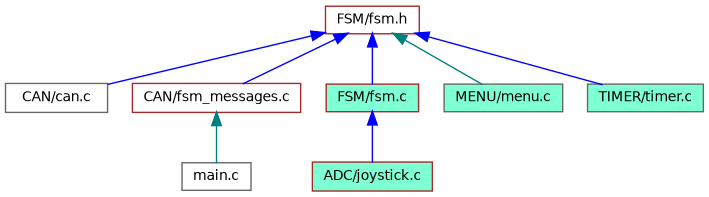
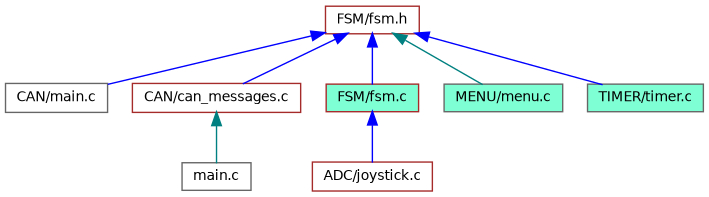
(57, 98) -> (57, 98)
(217, 98) -> (217, 98)
(372, 177) -> (372, 177)
